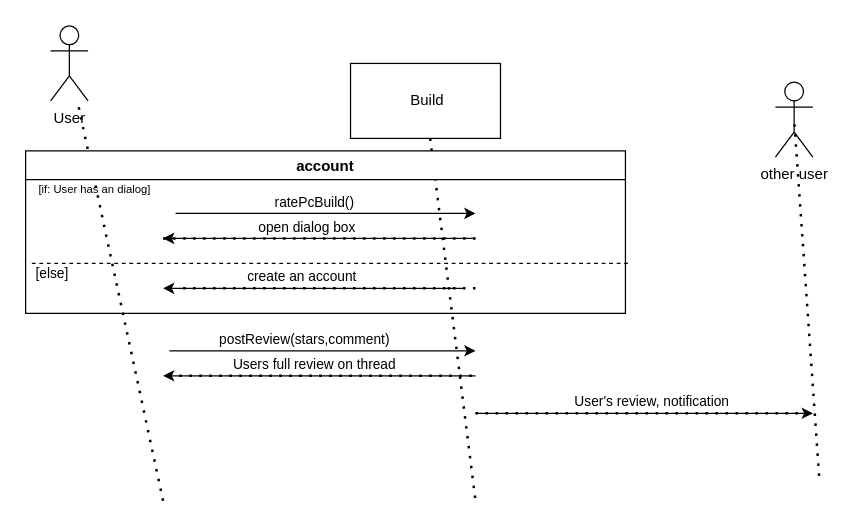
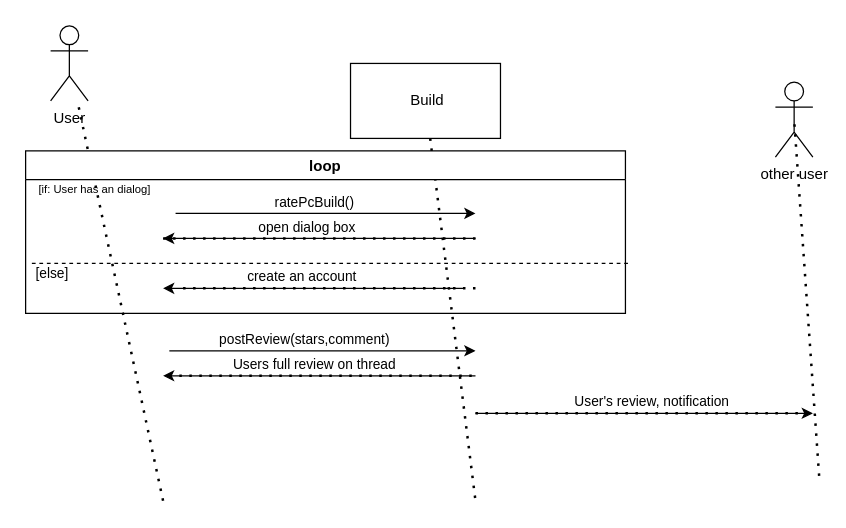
(325, 166) -> (325, 166)
